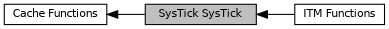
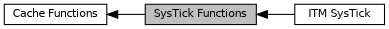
(201, 14) -> (201, 14)
(340, 14) -> (340, 14)
